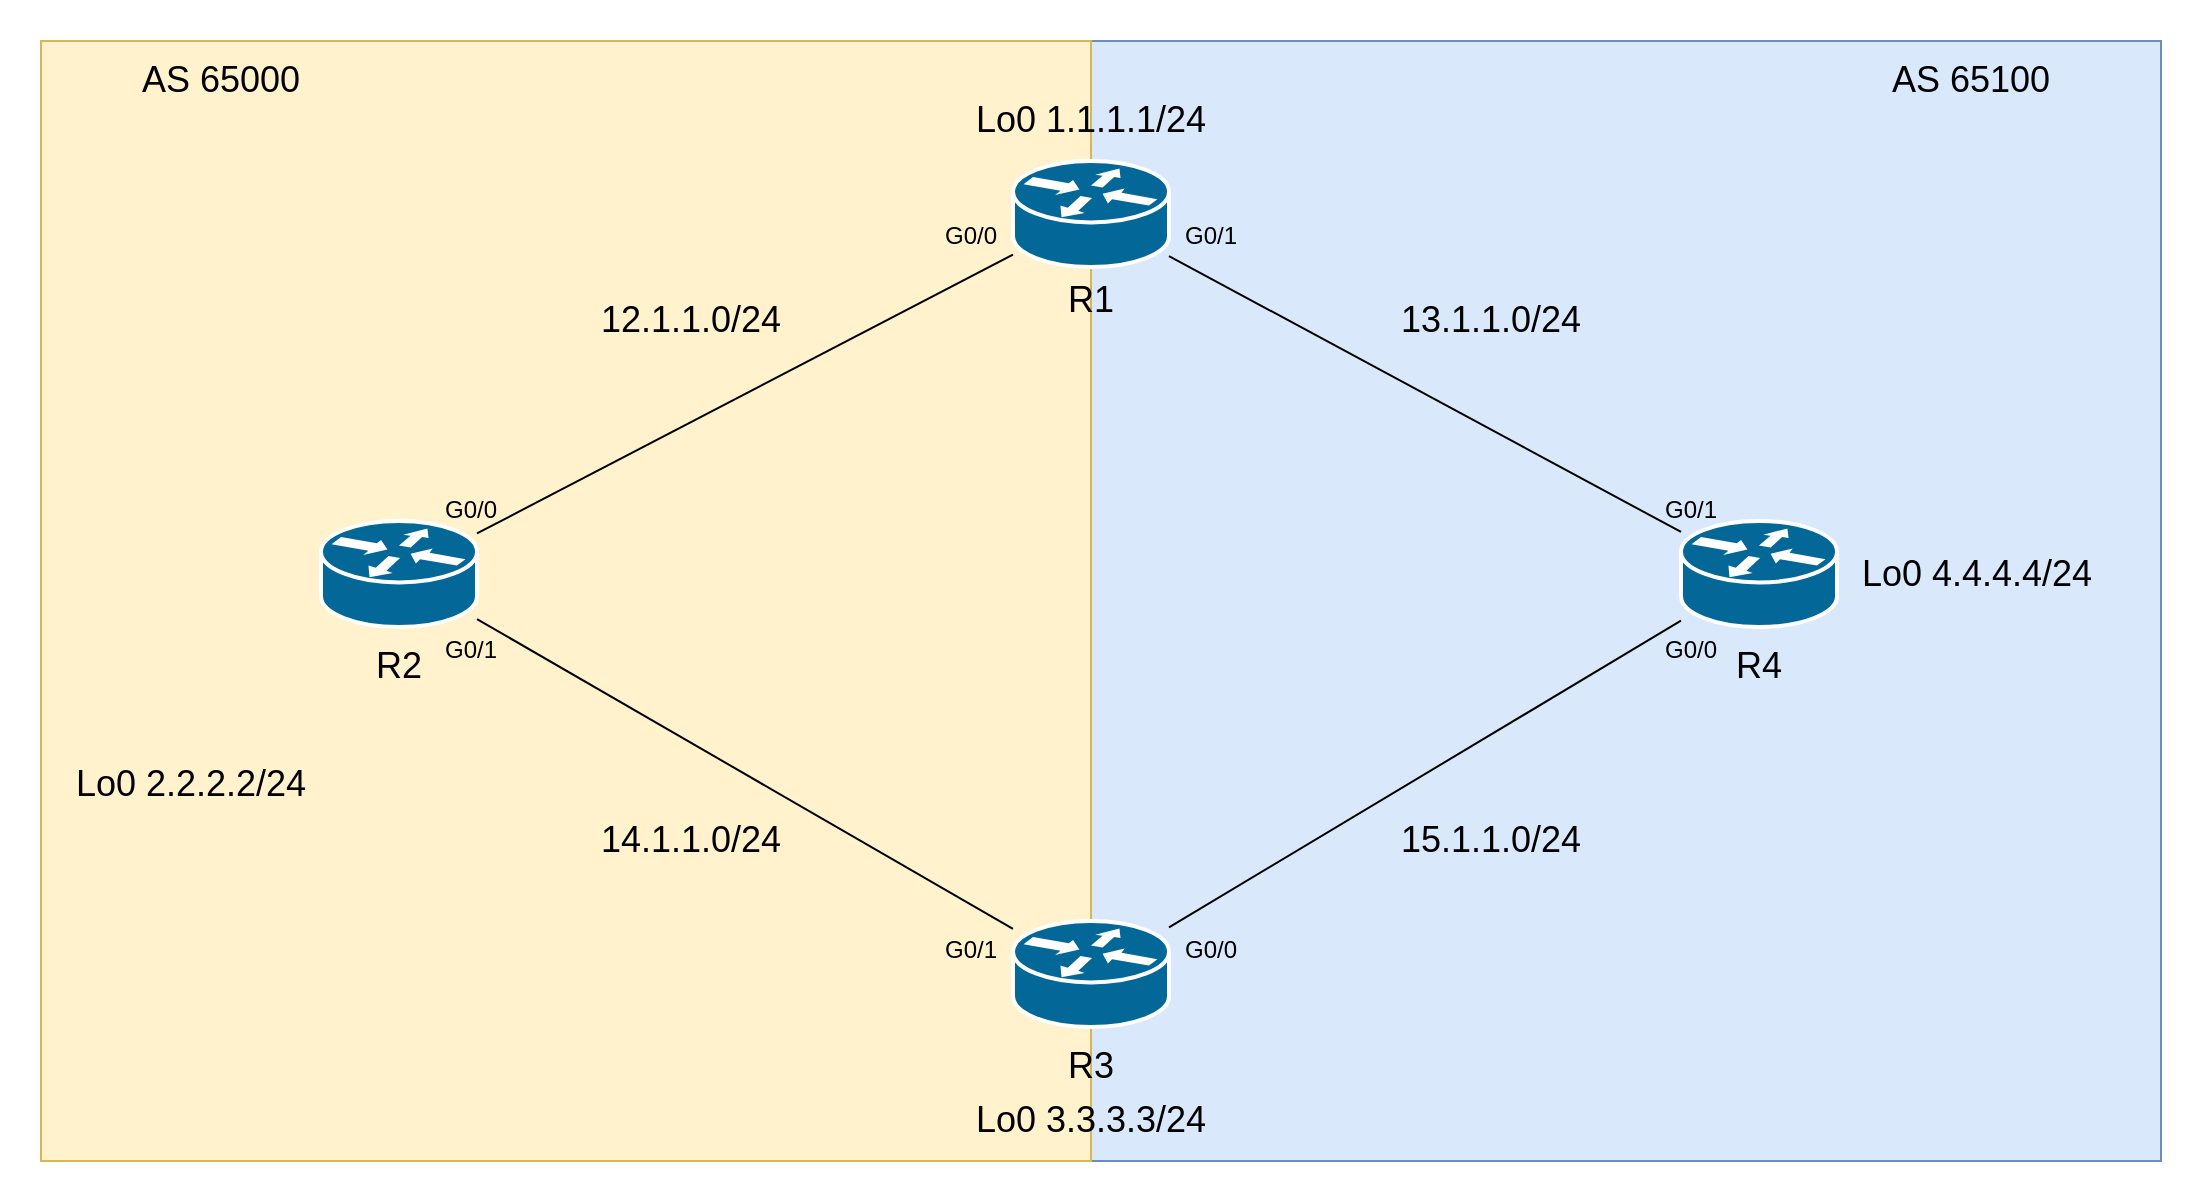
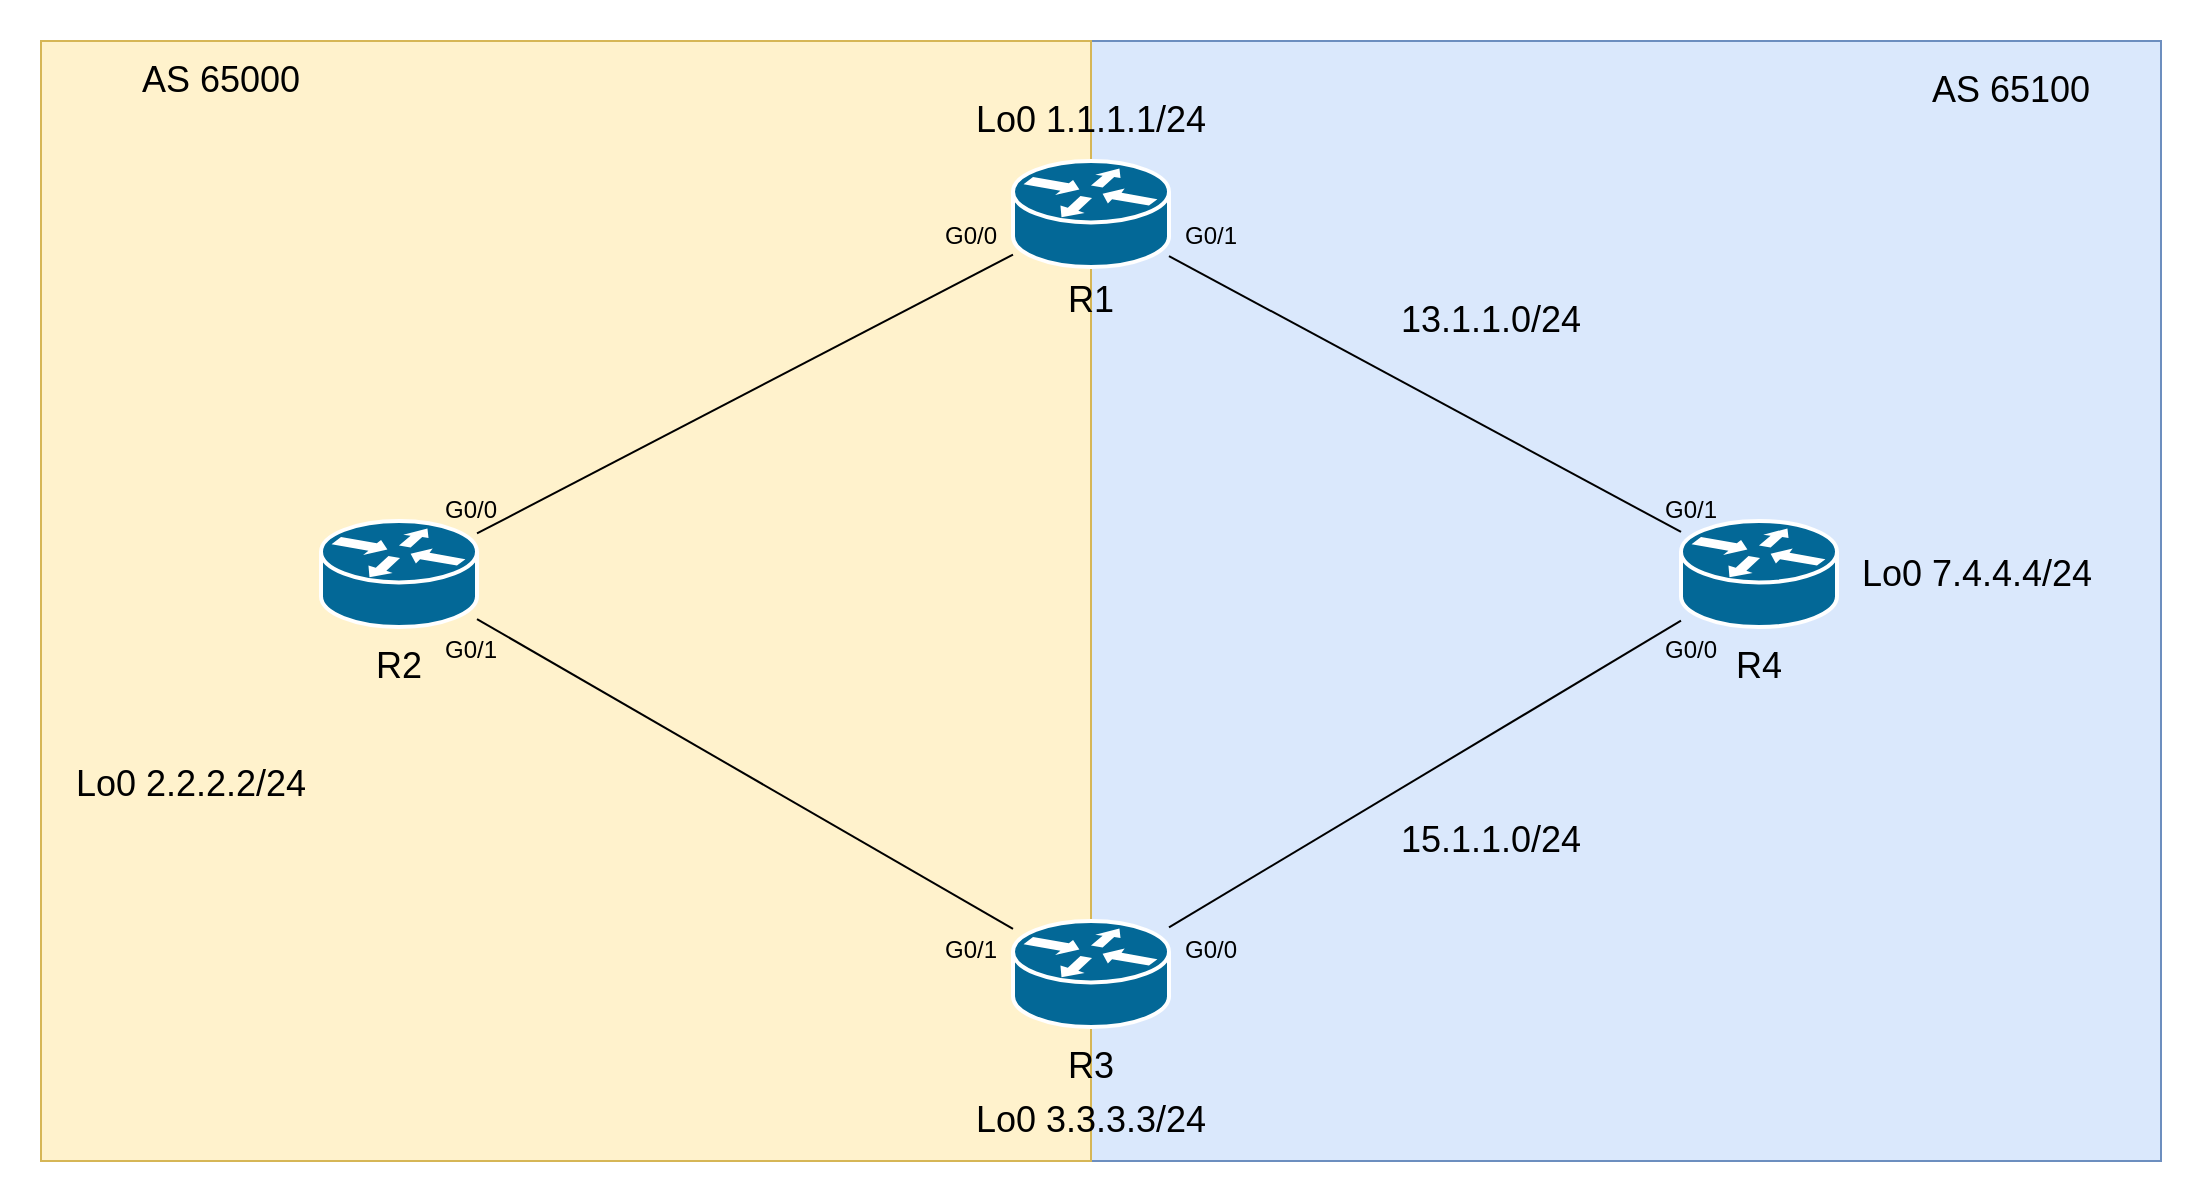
(1971, 81) -> (2011, 91)
(691, 321) -> none
(1978, 575) -> (1978, 575)
(691, 841) -> none
